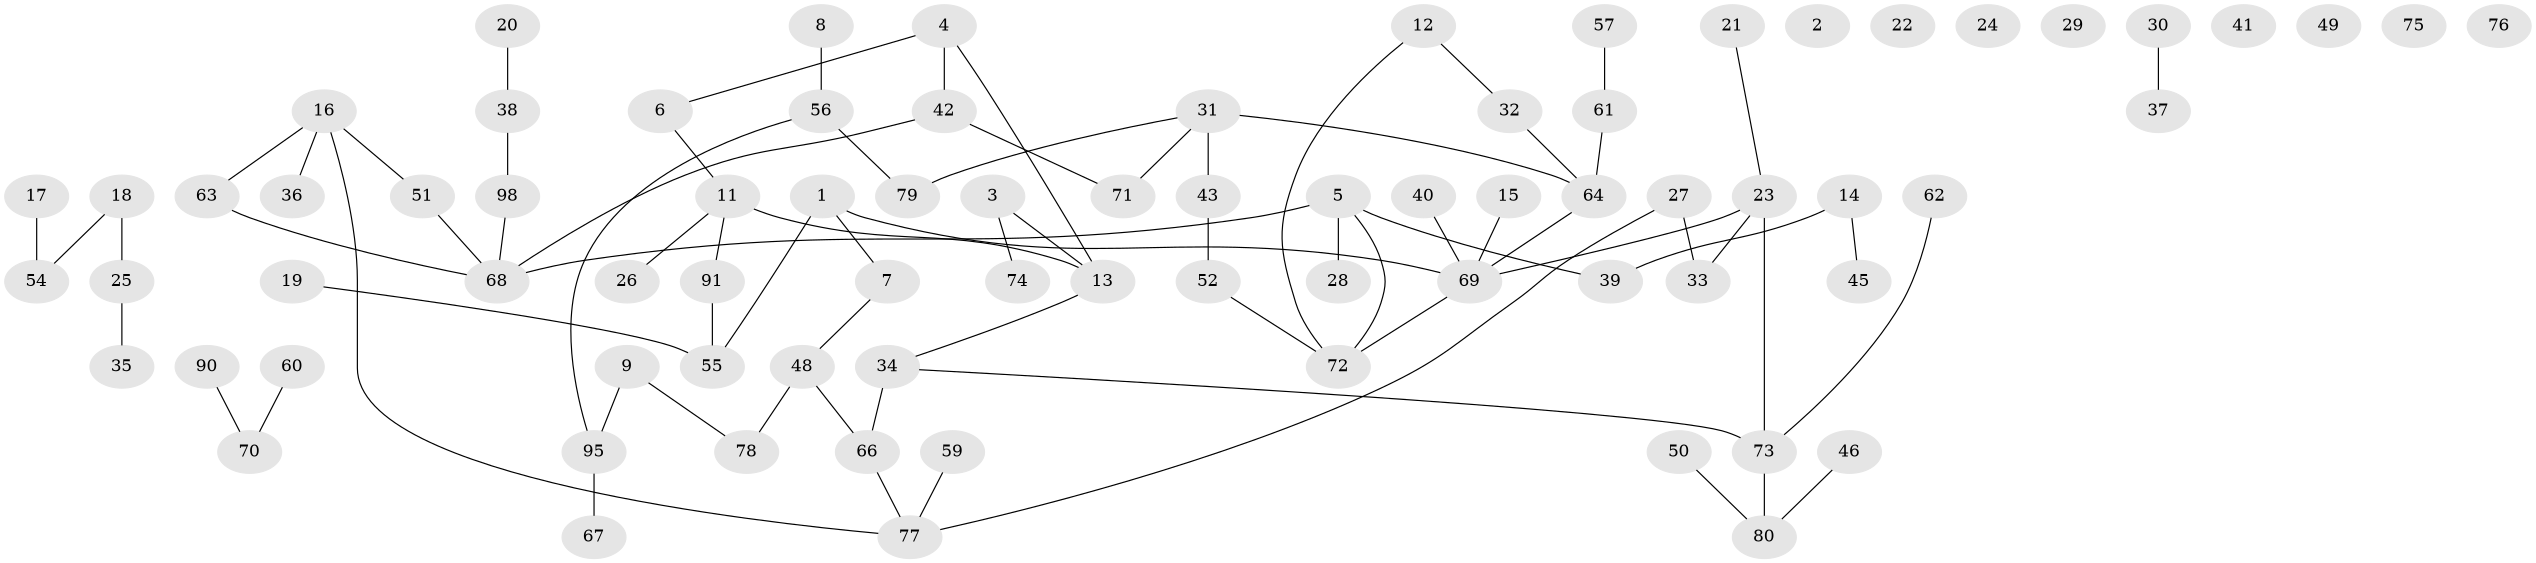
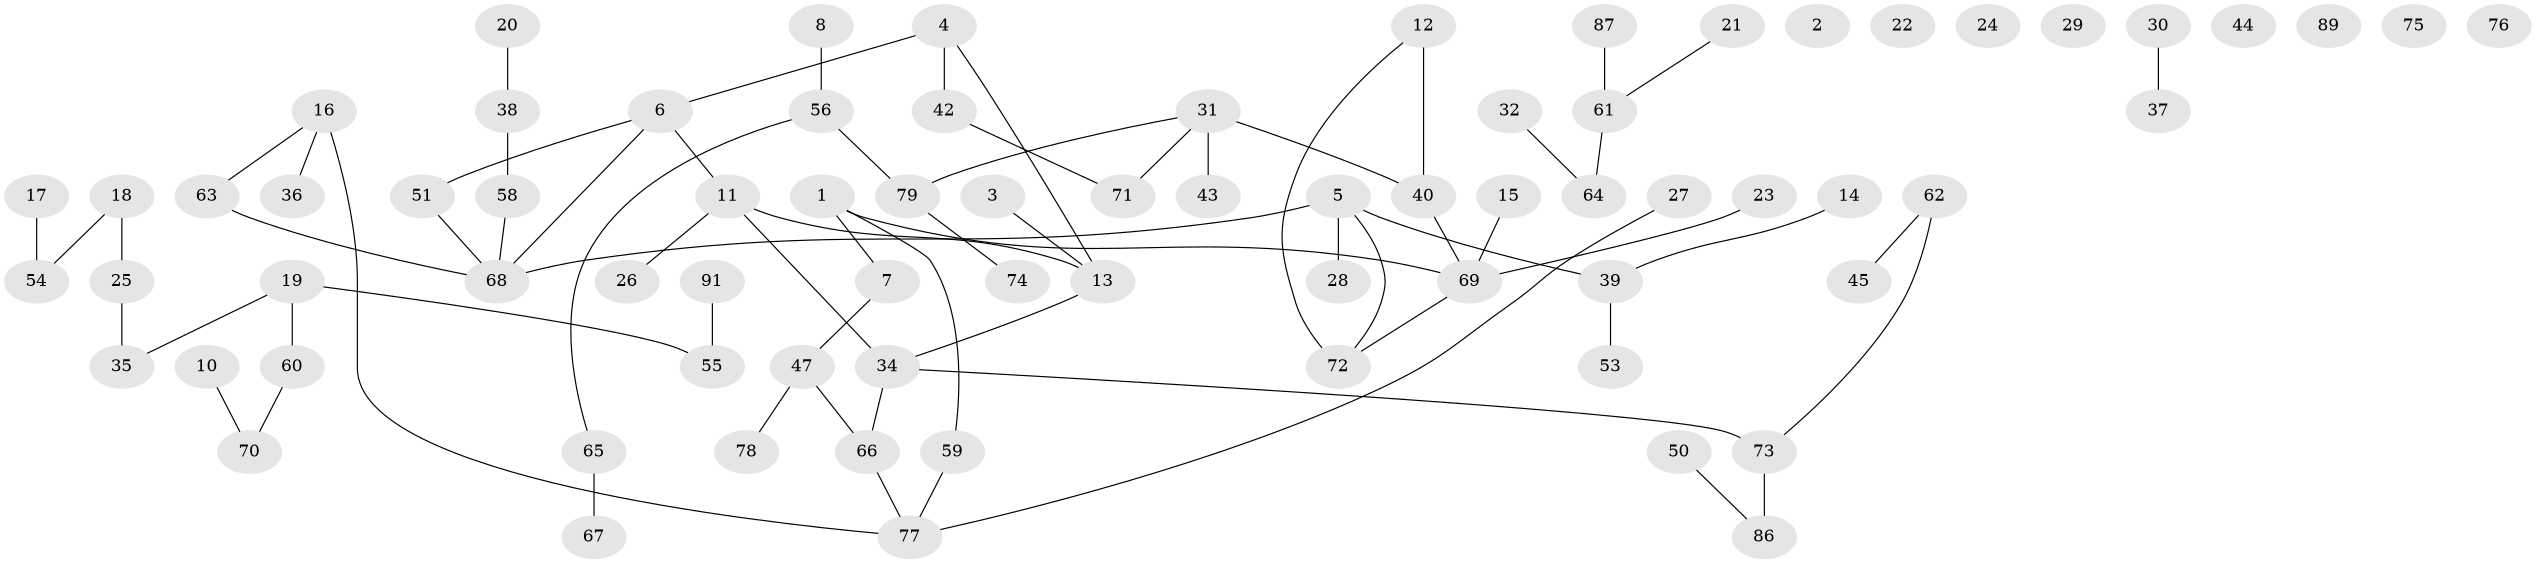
(1605, 26) -> (1605, 26)
(2244, 26) -> (2244, 26)
(2329, 26) -> (2329, 26)
(1467, 69) -> (1424, 111)
(1748, 111) -> (1668, 69)
(1407, 140) -> (1318, 151)
(374, 154) -> (538, 149)
(717, 164) -> (579, 196)
(508, 196) -> (508, 196)
(1003, 231) -> (949, 229)
(720, 238) -> (808, 282)
(1532, 239) -> none
(1854, 239) -> (1897, 239)
(769, 282) -> (946, 296)
(1208, 282) -> none
(1698, 282) -> none
none -> (207, 324)
none -> (292, 324)
(1764, 324) -> none
(207, 367) -> (207, 367)
(627, 367) -> none
(802, 367) -> (802, 367)
none -> (1611, 367)
(594, 452) -> (594, 452)
(1850, 452) -> none
(1764, 537) -> (1764, 537)
